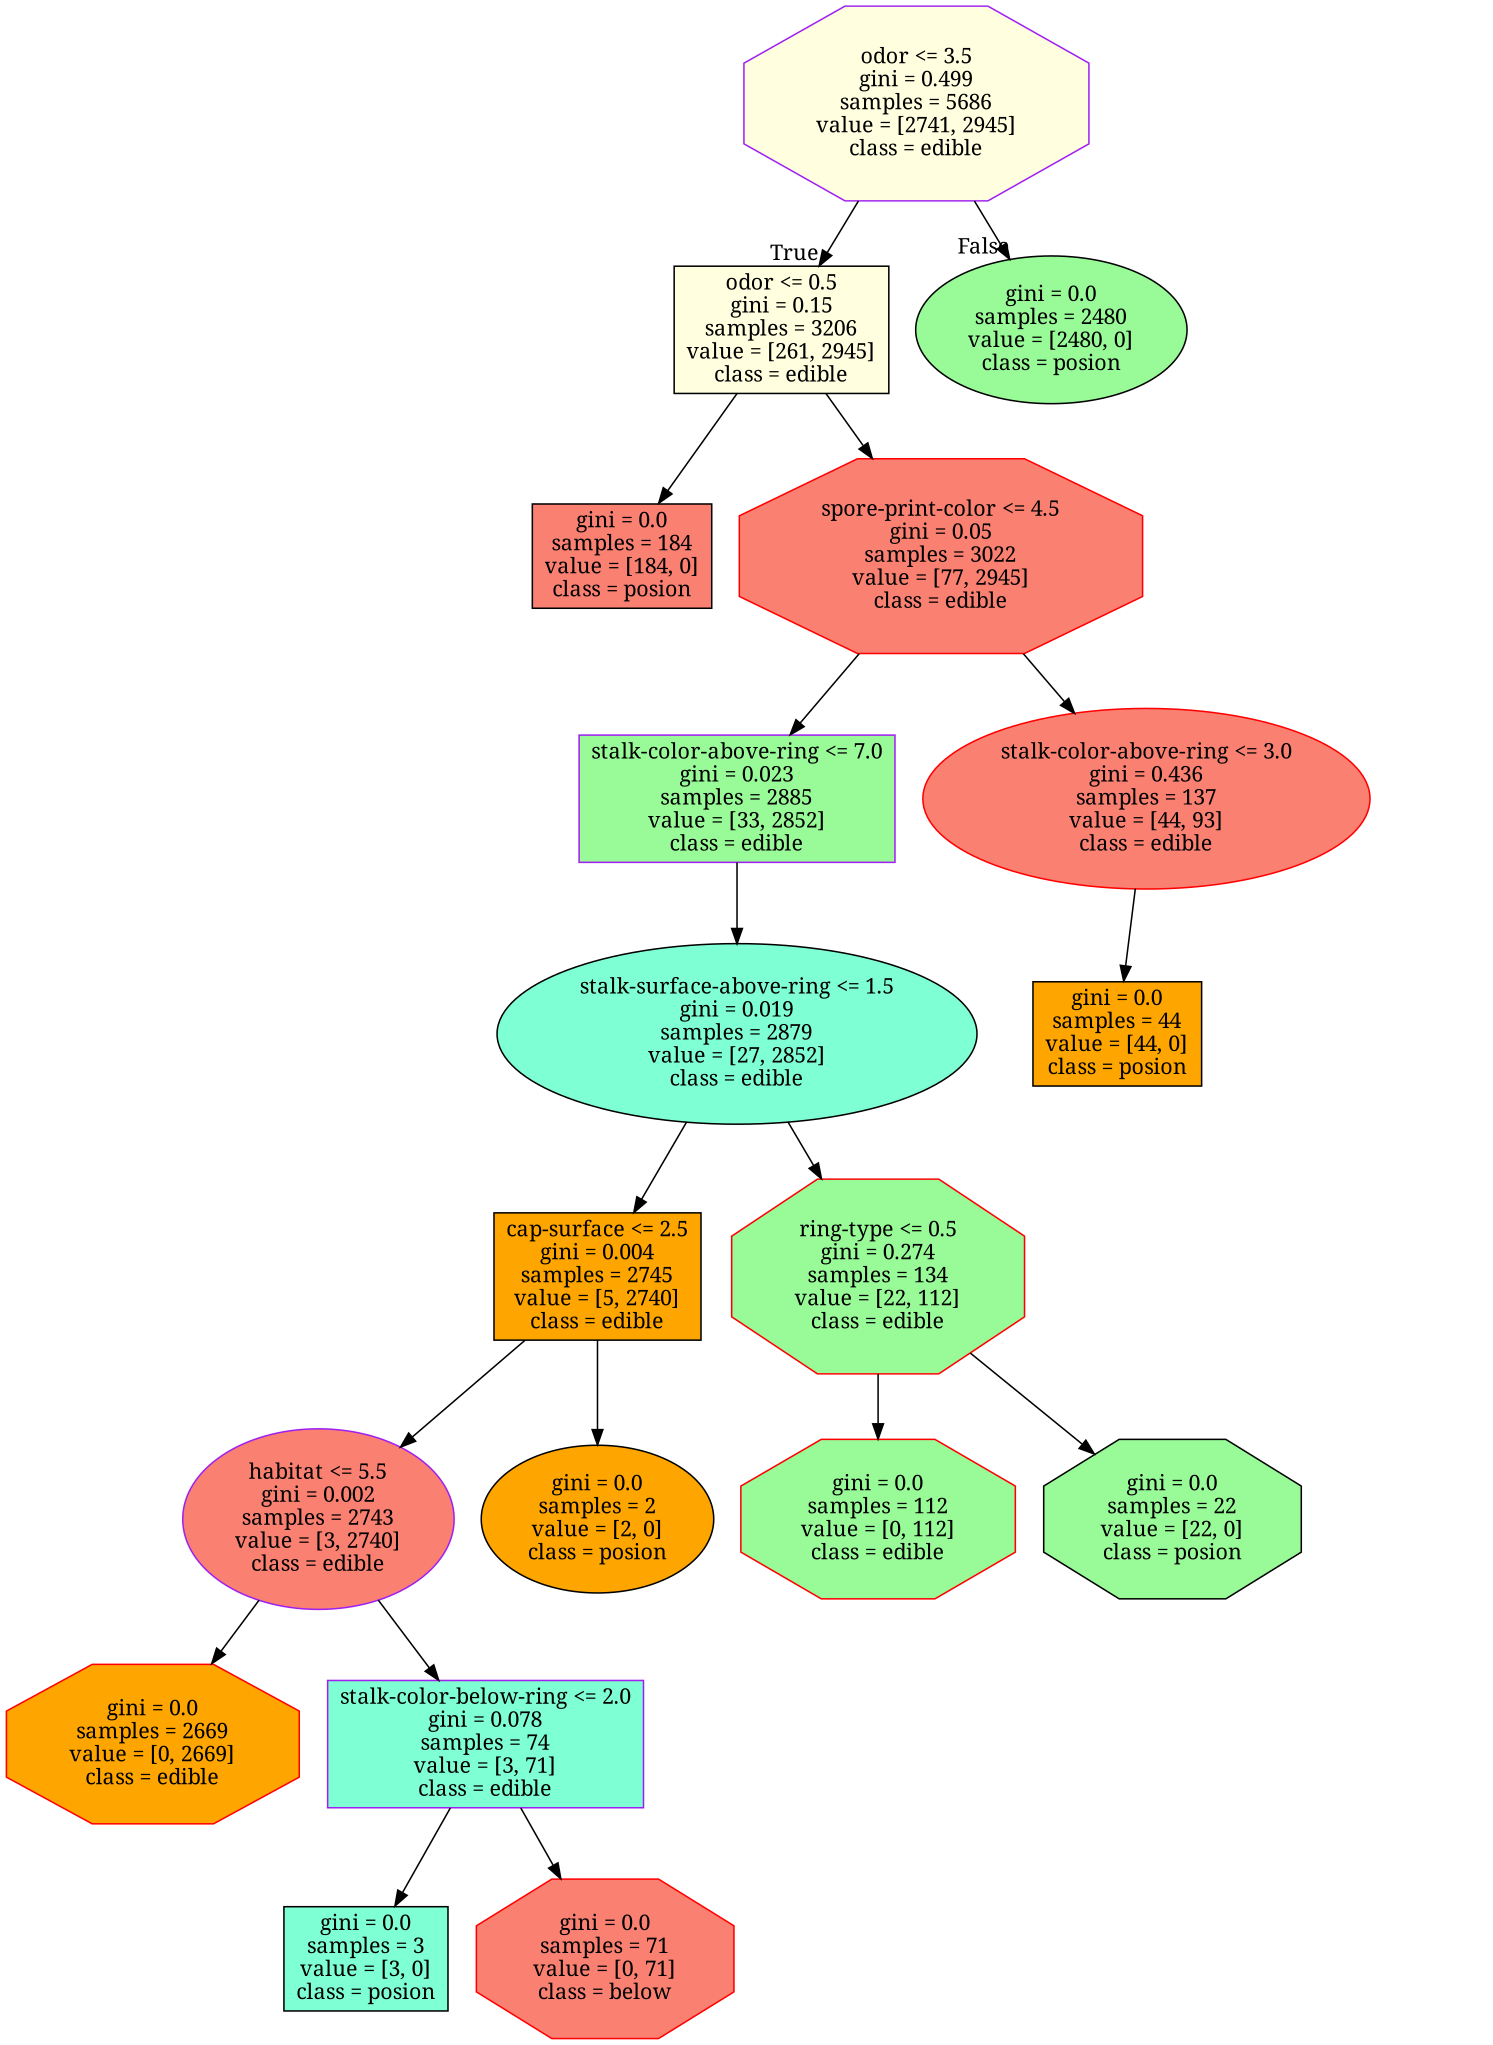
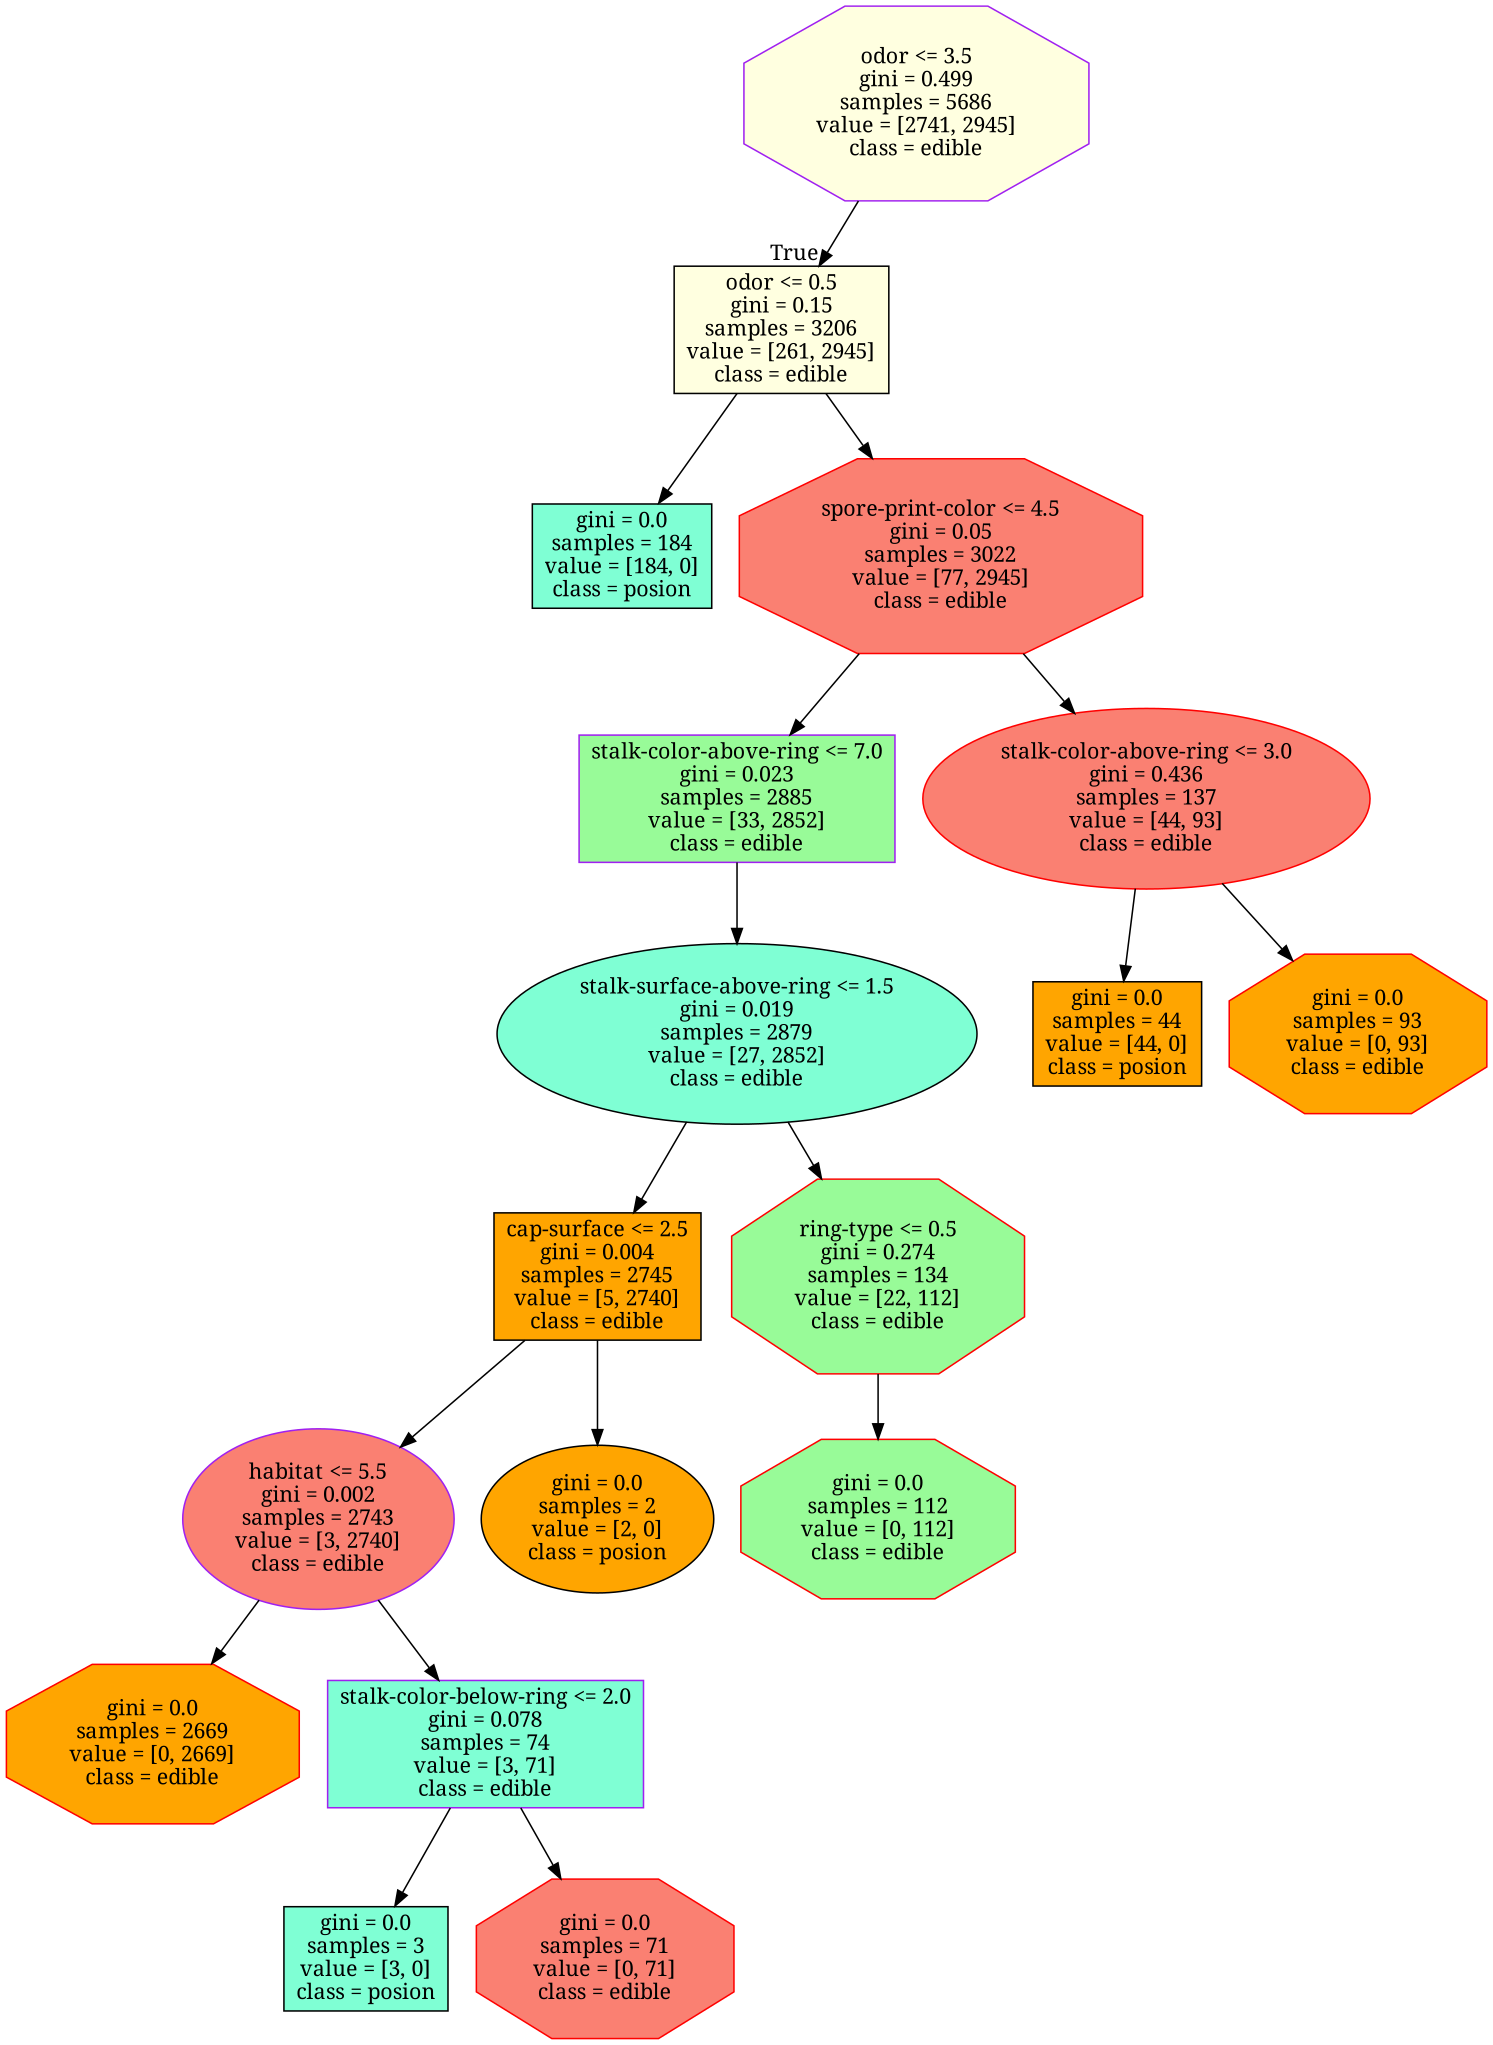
(1051, 330) -> none
(622, 556) -> (622, 556)
none -> (1358, 1034)
(1172, 1519) -> none
(605, 1959) -> (605, 1959)
